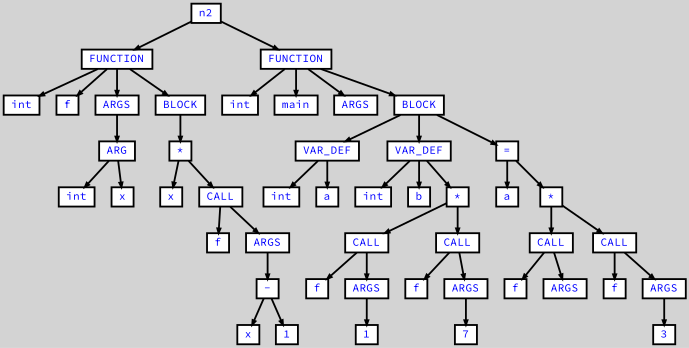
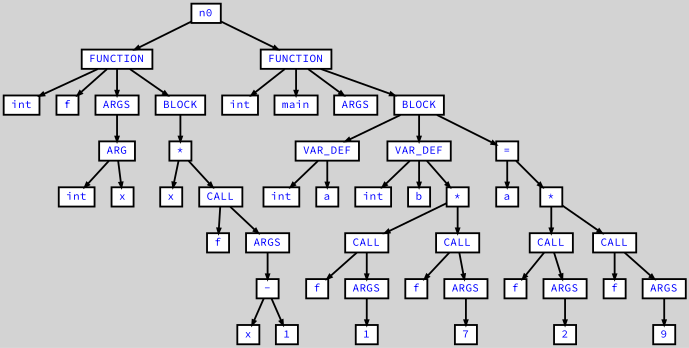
(206, 13) -> (206, 13)
none -> (565, 335)
(664, 335) -> (664, 335)
